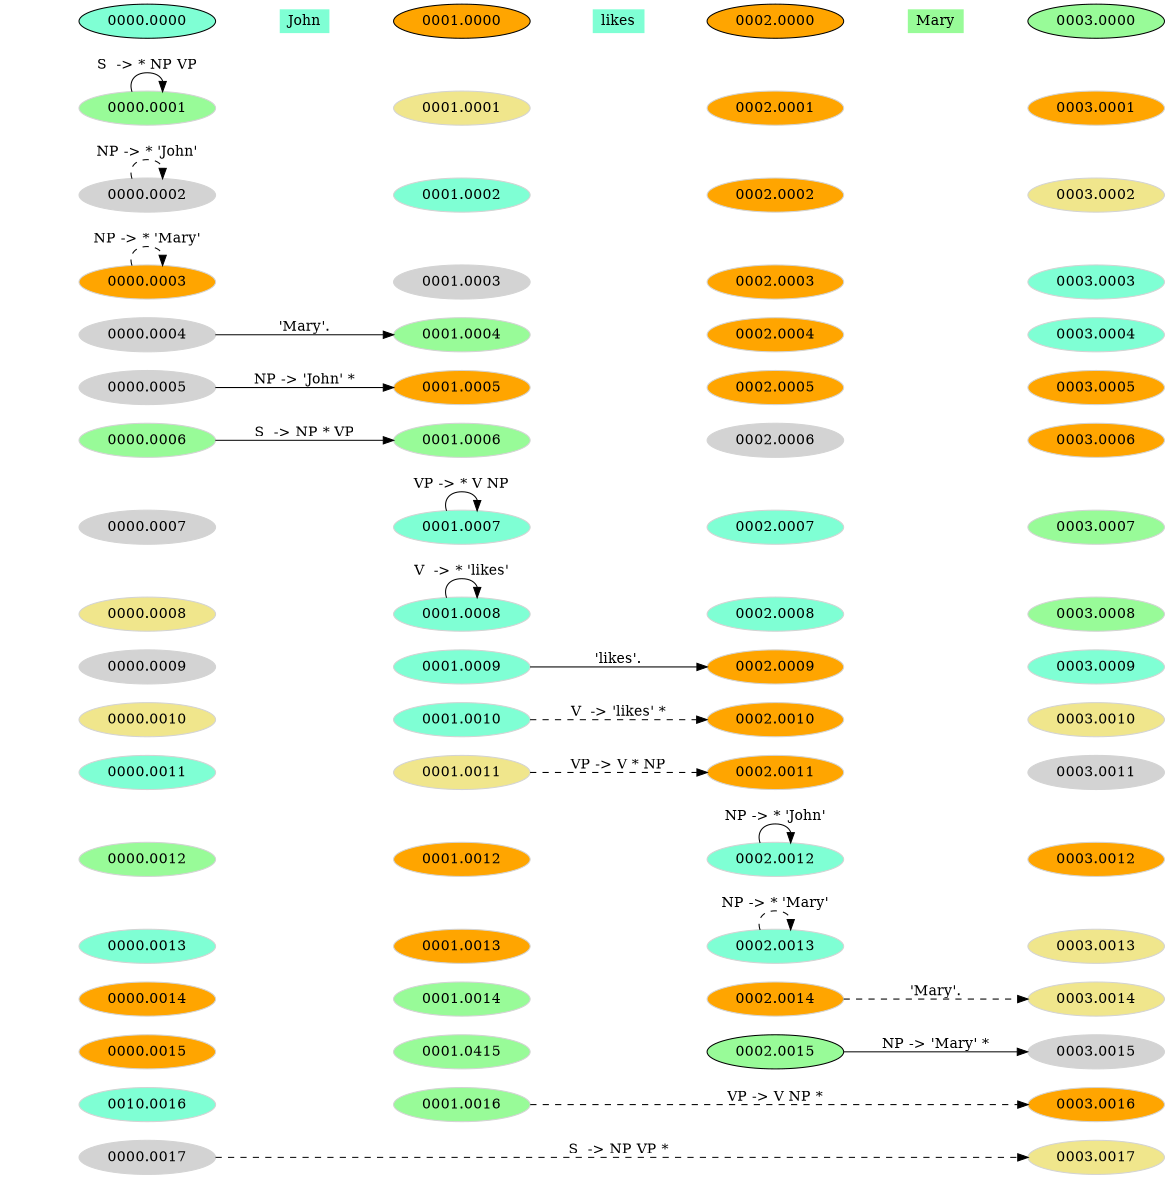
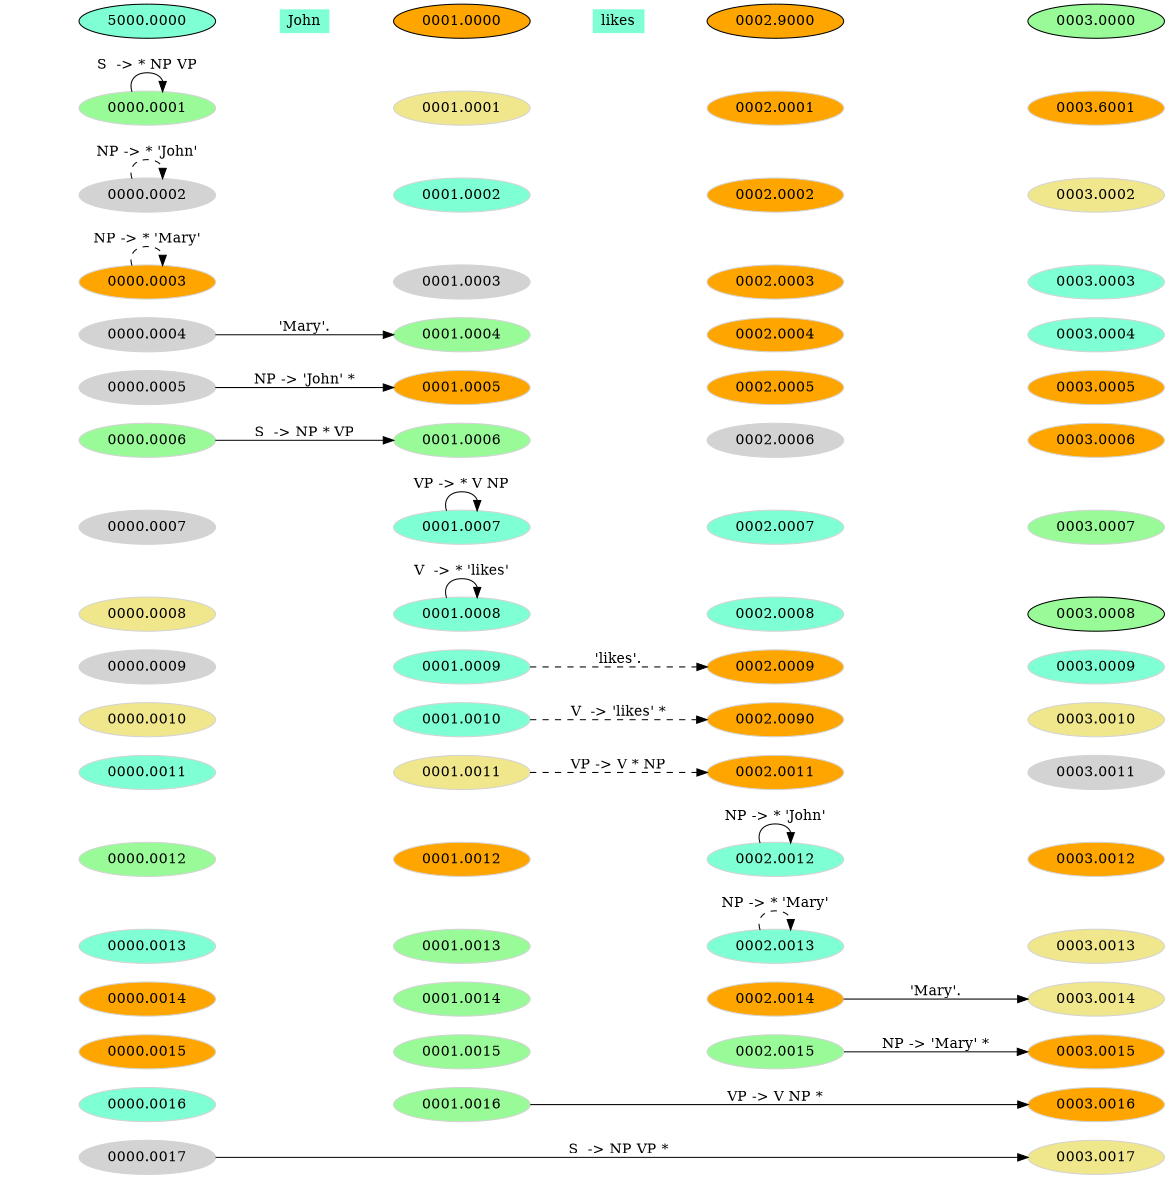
(147, 21) -> (147, 21)
(775, 21) -> (775, 21)
(936, 21) -> none
(1096, 108) -> (1096, 108)
(1096, 614) -> (1096, 614)
(613, 667) -> (613, 667)
(775, 720) -> (775, 720)
(462, 946) -> (462, 946)
(931, 999) -> (931, 999)
(462, 1052) -> (462, 1052)
(775, 1052) -> (775, 1052)
(1096, 1052) -> (1096, 1052)
(147, 1105) -> (147, 1105)
(774, 1105) -> (774, 1105)
(617, 1157) -> (617, 1157)
